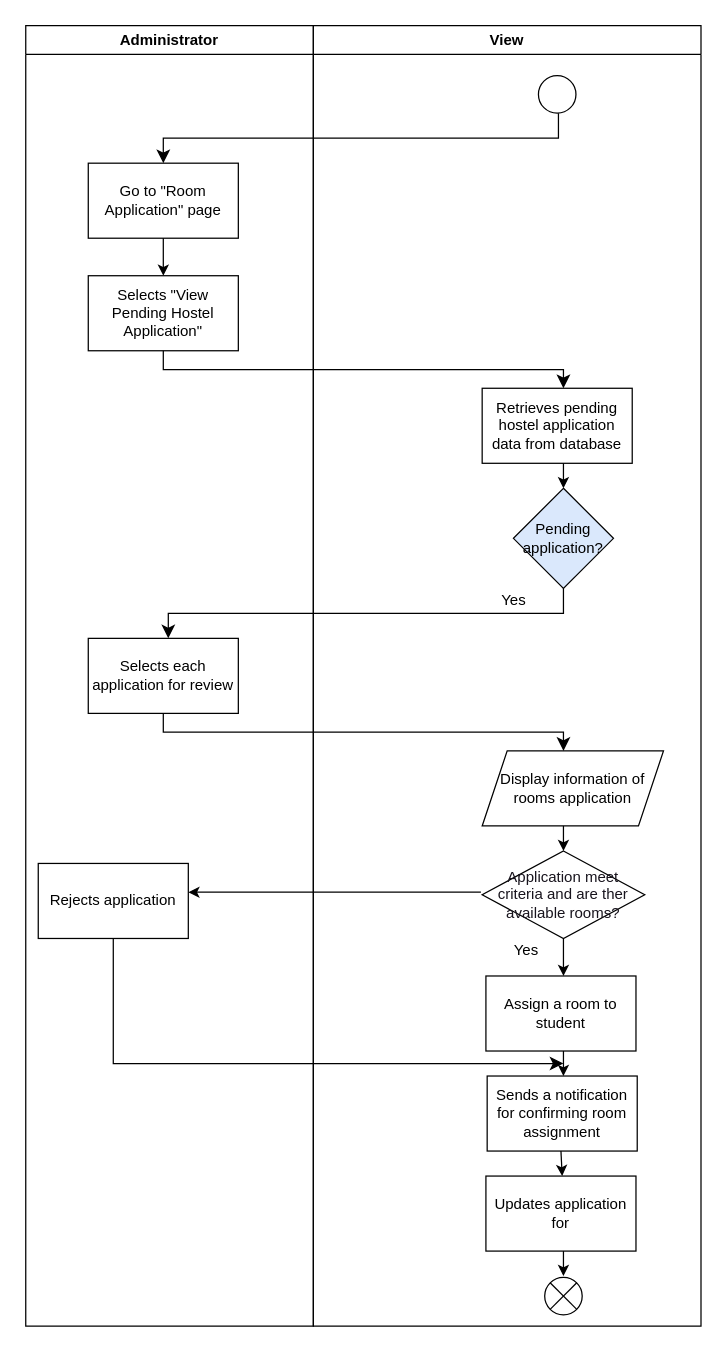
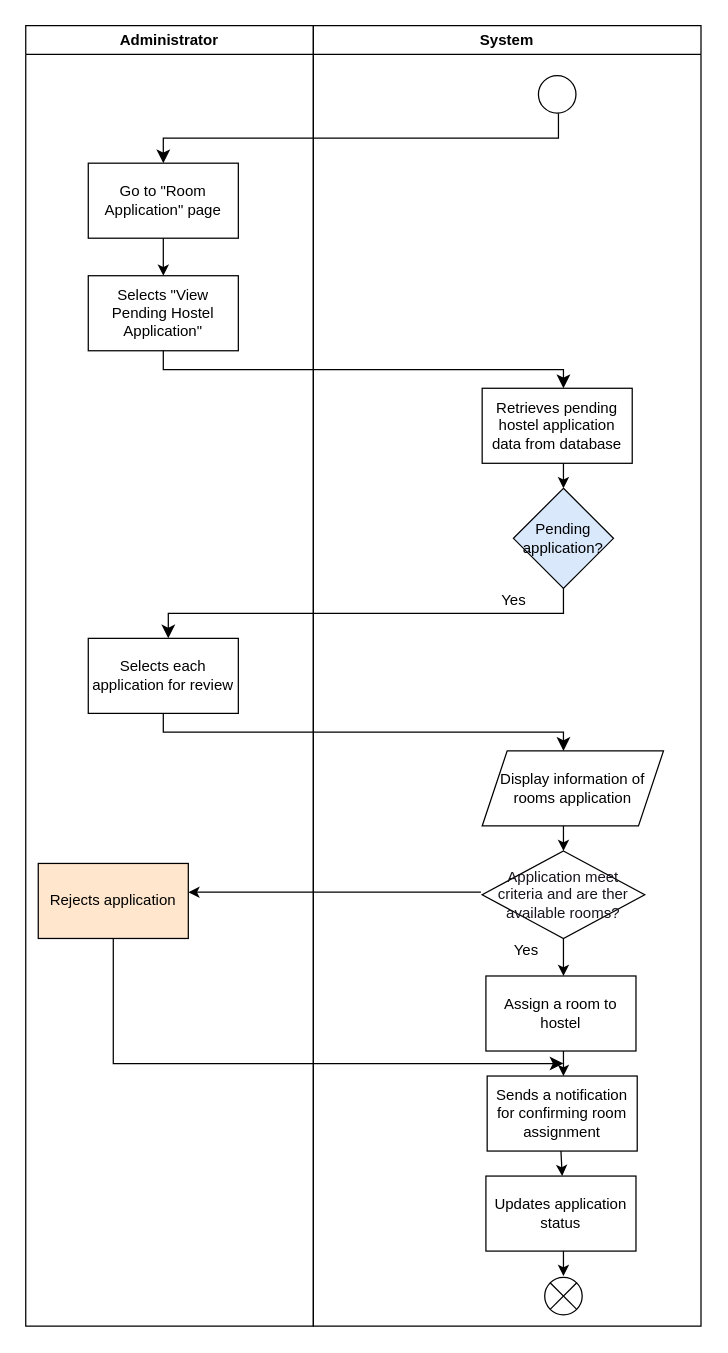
(507, 41) -> (507, 41)
(113, 901) -> (113, 901)
(561, 1013) -> (561, 1013)
(561, 1213) -> (561, 1213)
